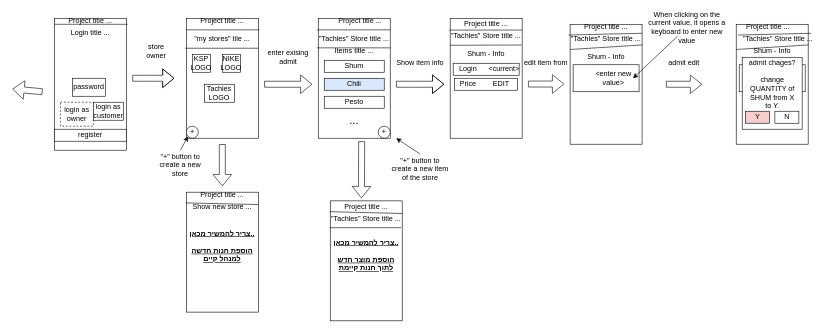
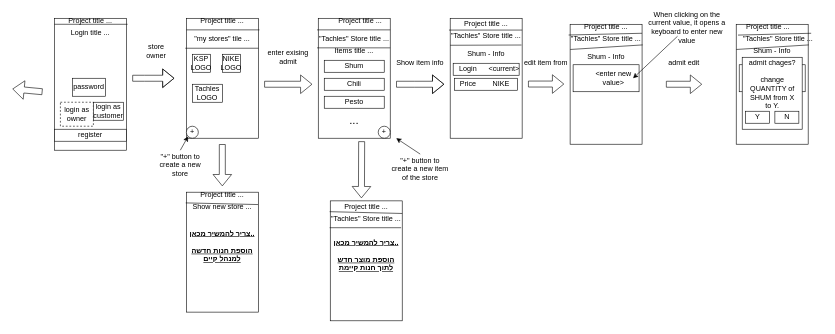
(354, 84) -> (354, 84)
(501, 84) -> (501, 84)
(219, 93) -> (207, 93)
(758, 117) -> (758, 117)
